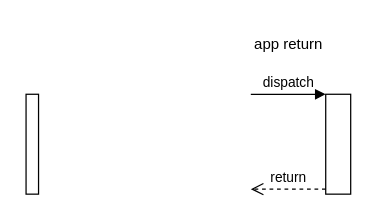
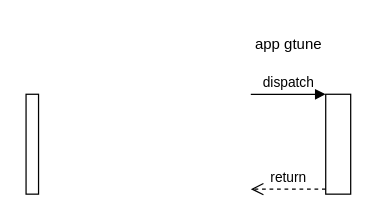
(289, 44) -> (289, 44)
